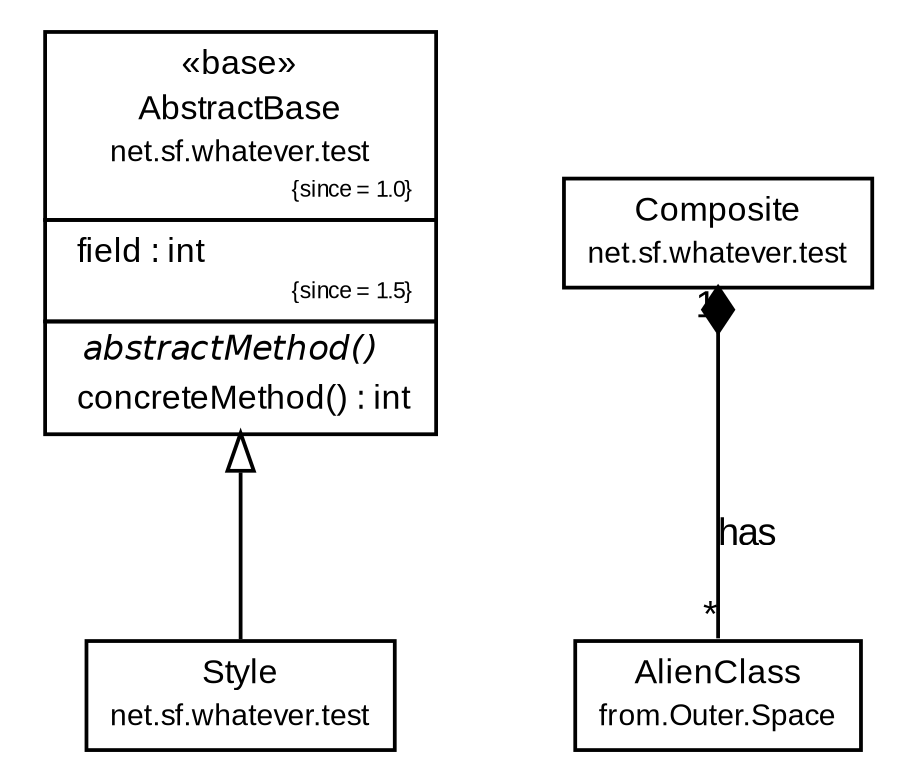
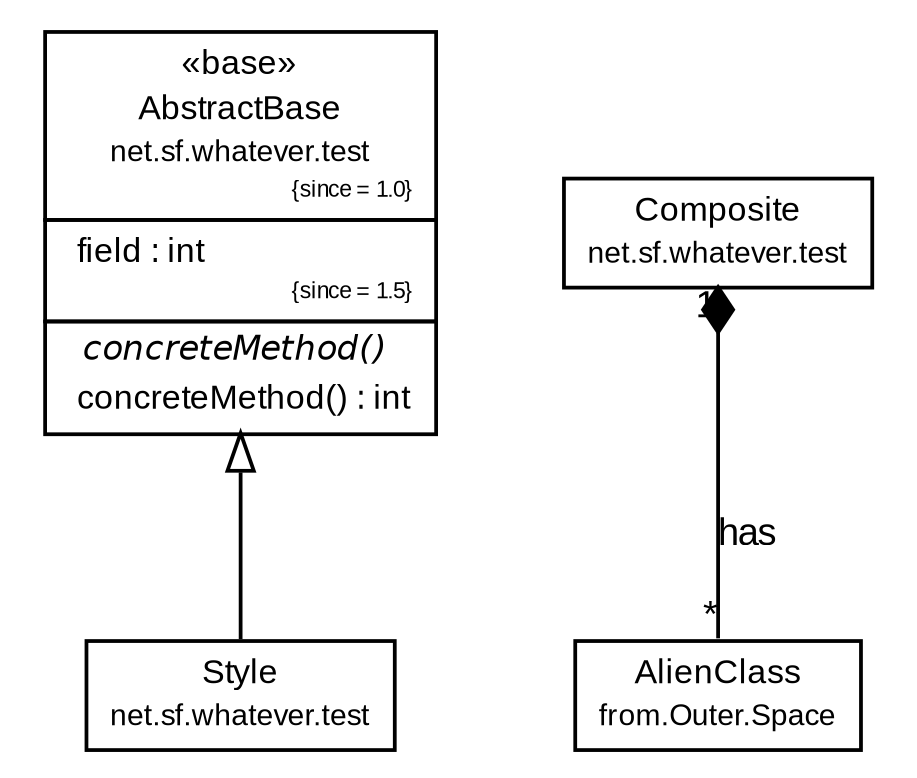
(226, 350) -> (231, 350)
